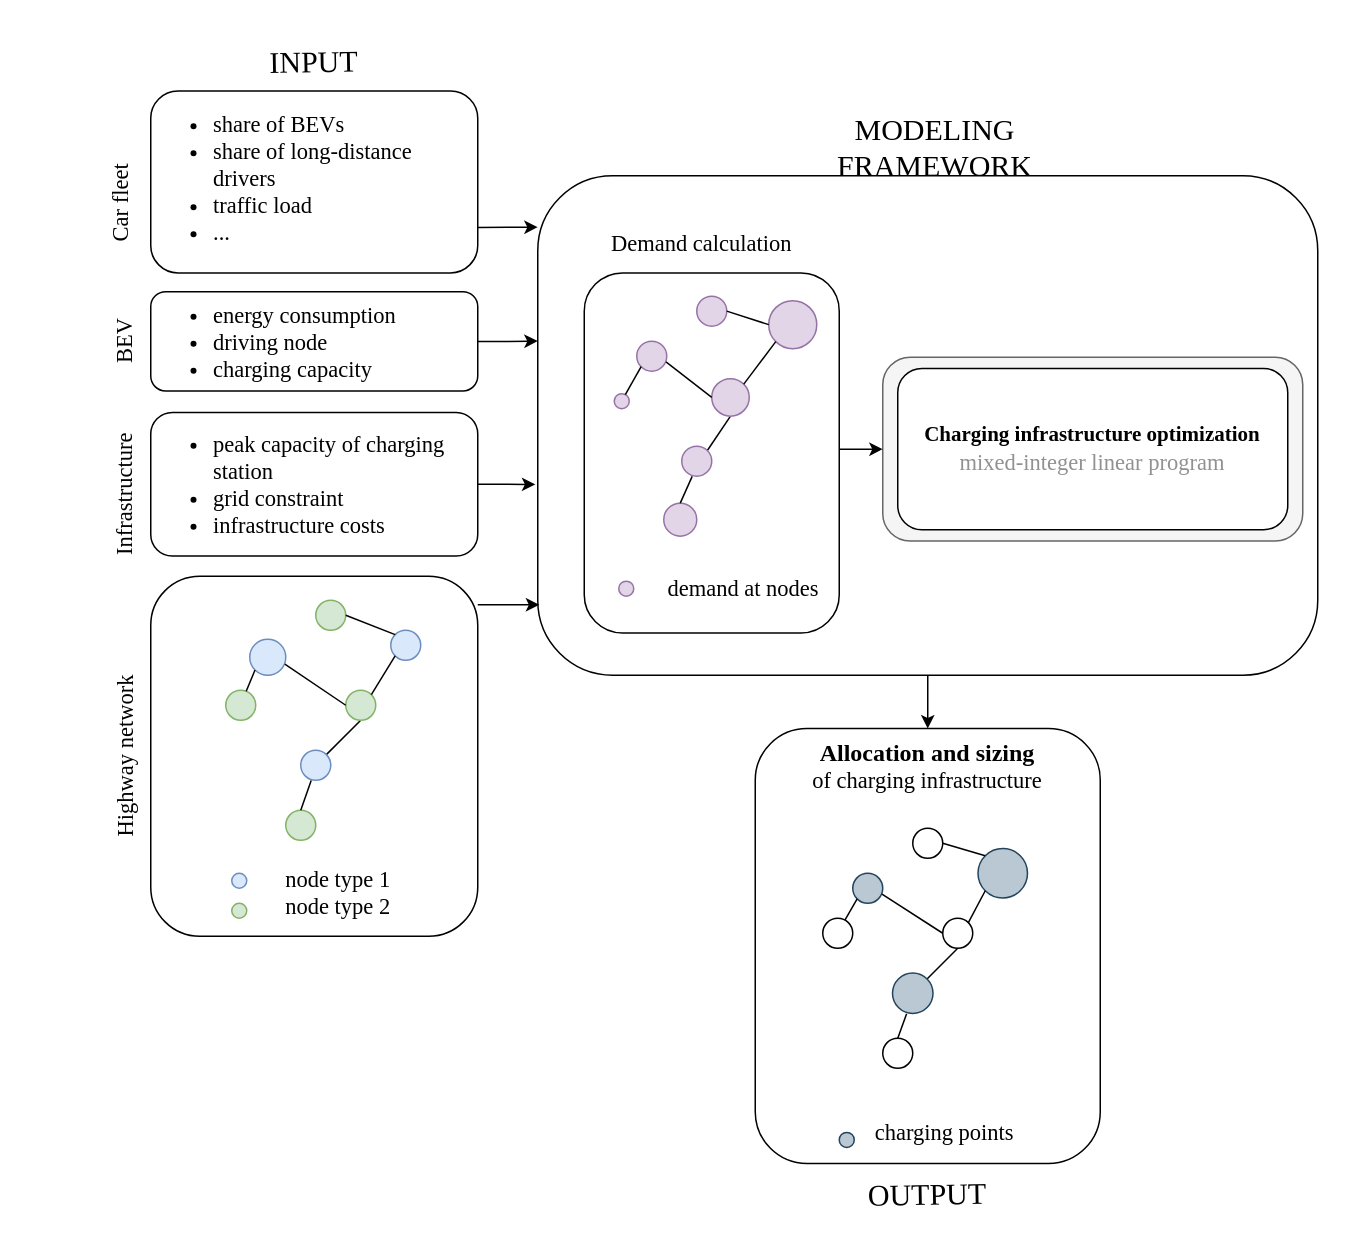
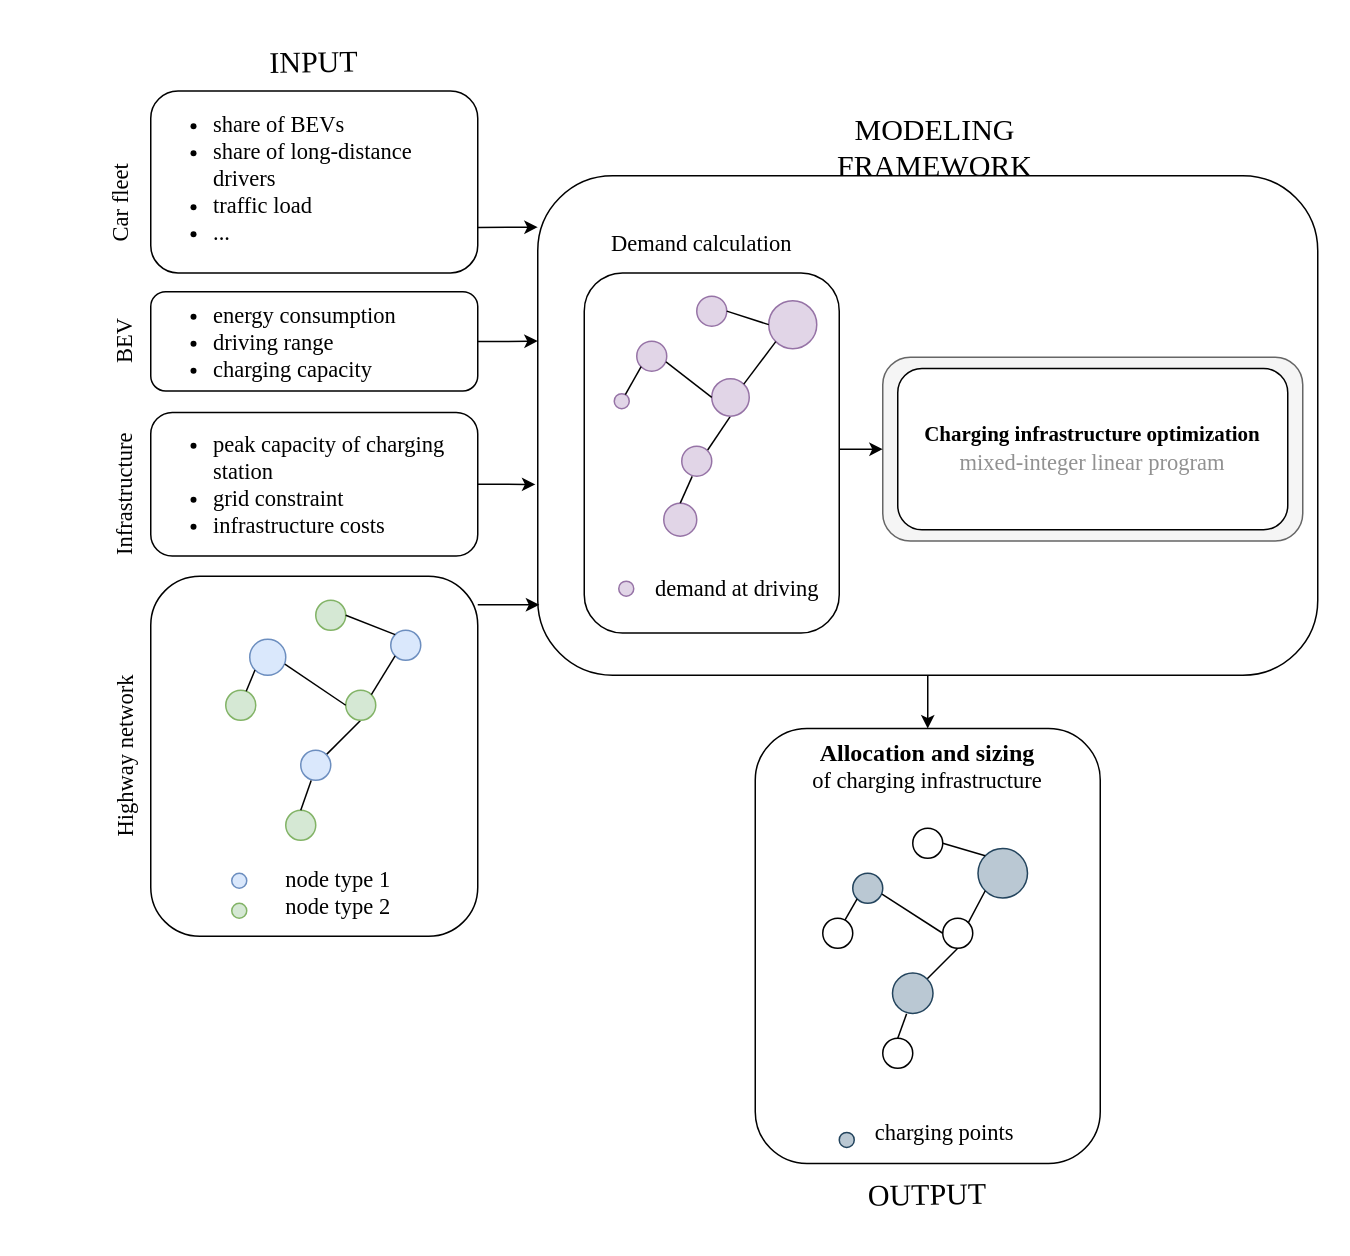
(261, 341) -> (261, 341)
(765, 452) -> (760, 452)
